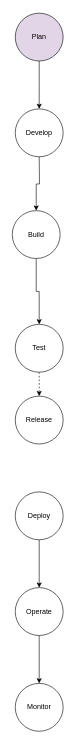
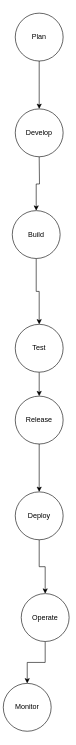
(39, 36) -> (39, 36)
(39, 381) -> (39, 381)
none -> (39, 486)
(39, 612) -> (45, 618)
(39, 708) -> (27, 708)
